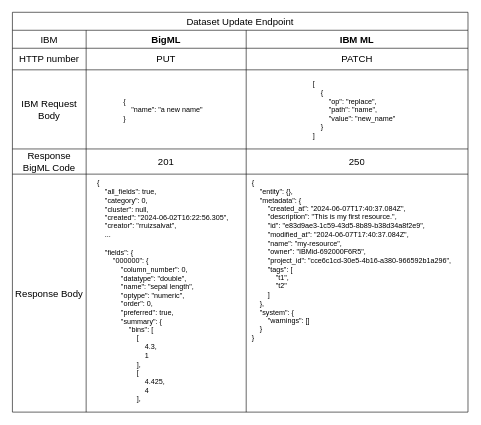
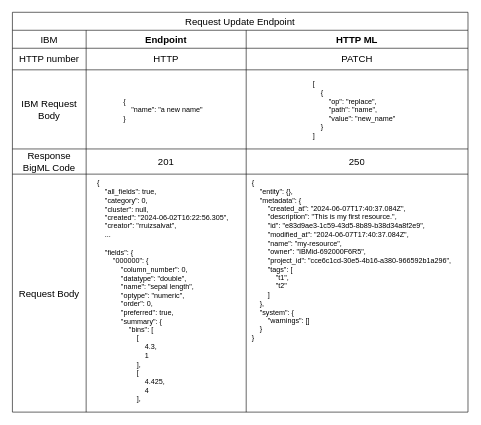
(240, 22) -> (240, 22)
(166, 39) -> (166, 39)
(357, 39) -> (357, 39)
(166, 59) -> (166, 59)
(49, 294) -> (49, 294)
